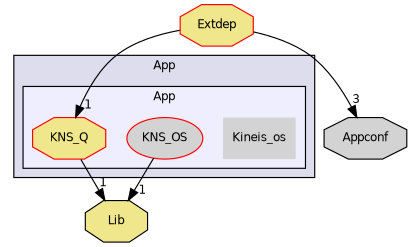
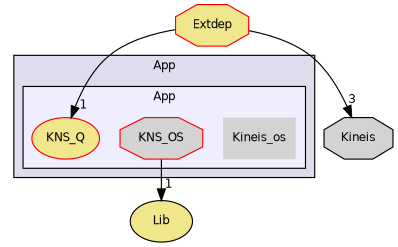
(69, 138) -> (66, 138)
(165, 138) -> (161, 138)
(365, 138) -> (359, 138)
(90, 175) -> none
(116, 221) -> (161, 221)
